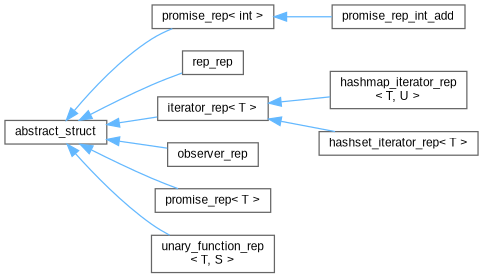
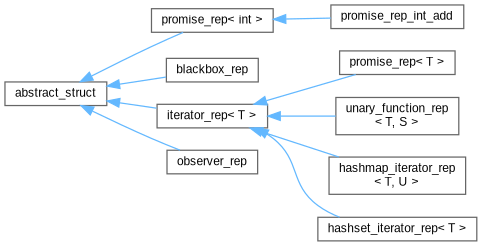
(213, 63) -> (212, 70)
(134, 171) -> (311, 88)
(119, 198) -> (308, 116)
